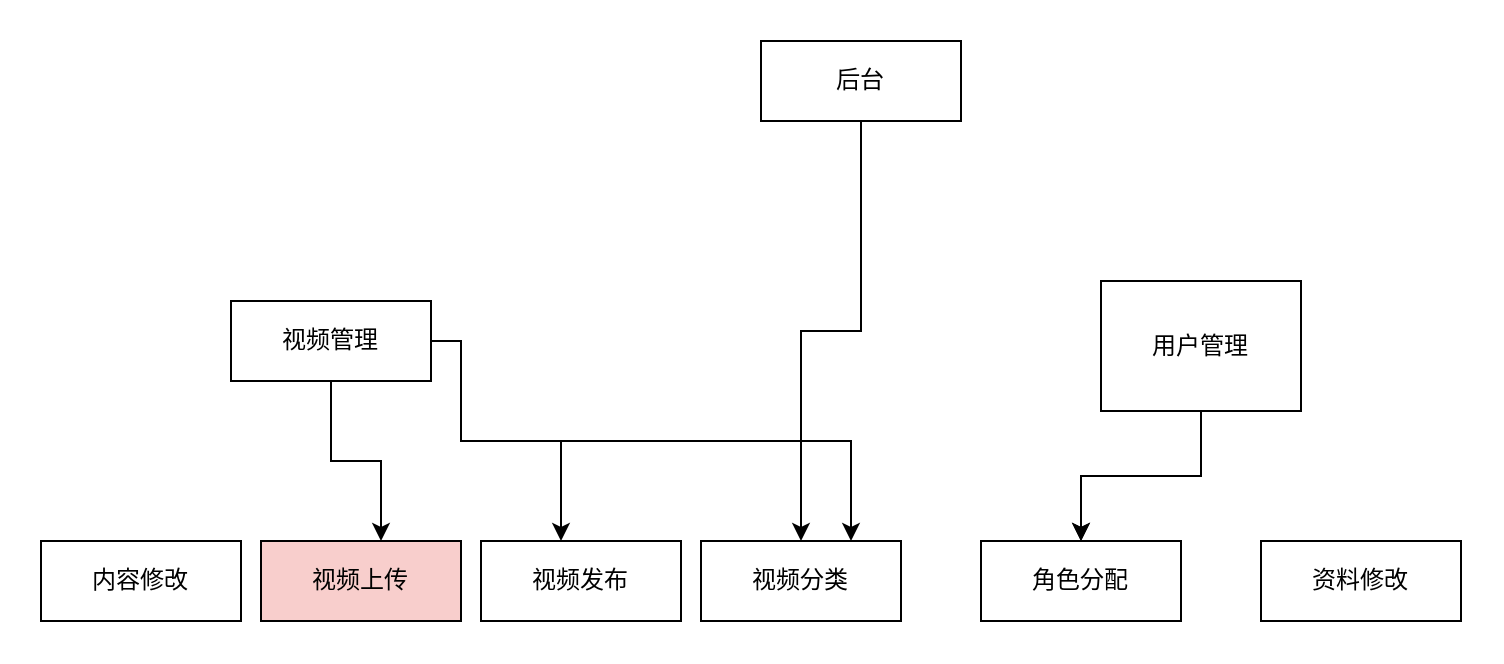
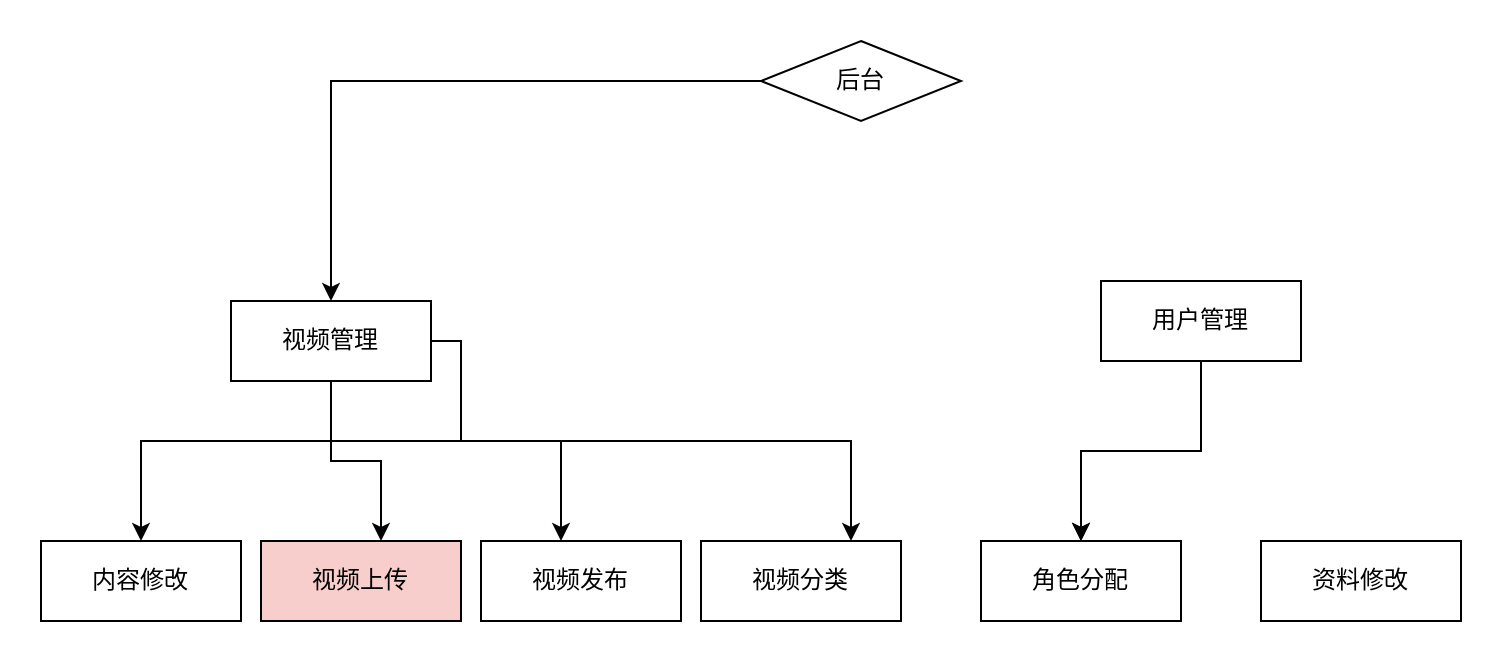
(861, 81) -> (861, 81)
(838, 331) -> (443, 81)
(1201, 346) -> (1201, 321)
none -> (256, 441)
